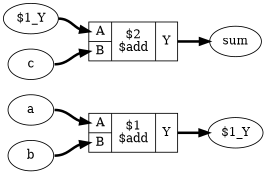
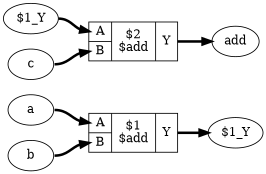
(236, 41) -> (236, 41)
